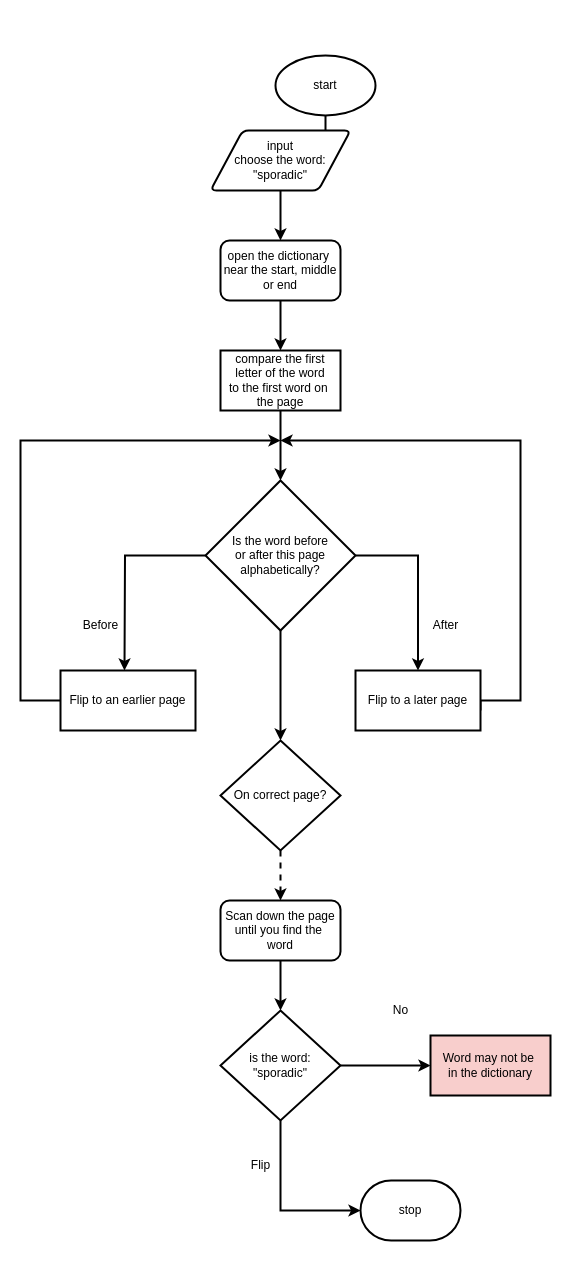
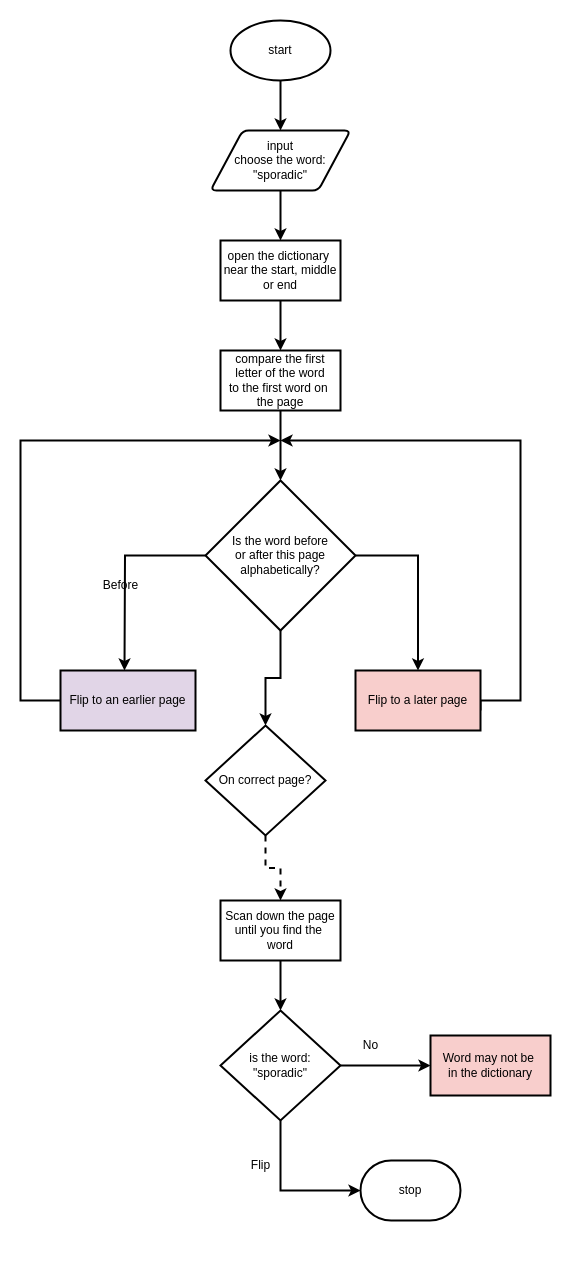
(326, 86) -> (281, 51)
(281, 271) -> (281, 271)
(101, 626) -> (121, 586)
(446, 626) -> none
(128, 701) -> (128, 701)
(418, 701) -> (418, 701)
(281, 796) -> (266, 781)
(281, 931) -> (281, 931)
(401, 1011) -> (371, 1046)
(411, 1211) -> (411, 1191)
